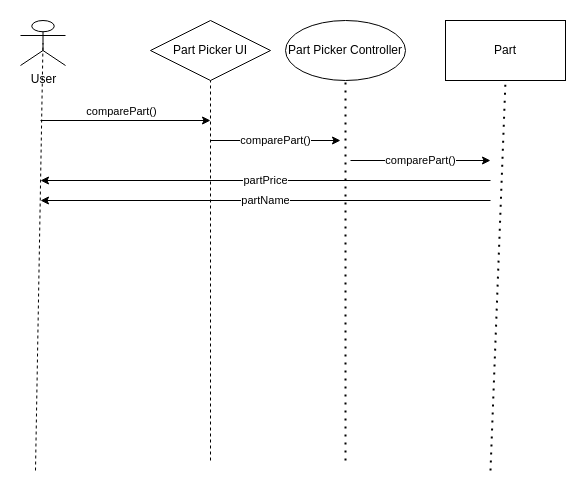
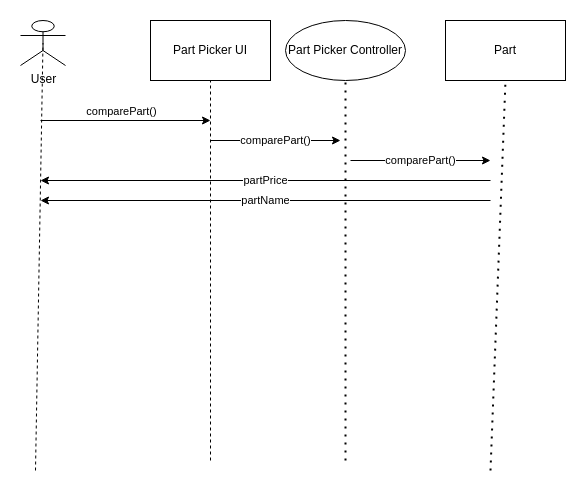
(211, 51) -> (211, 51)
